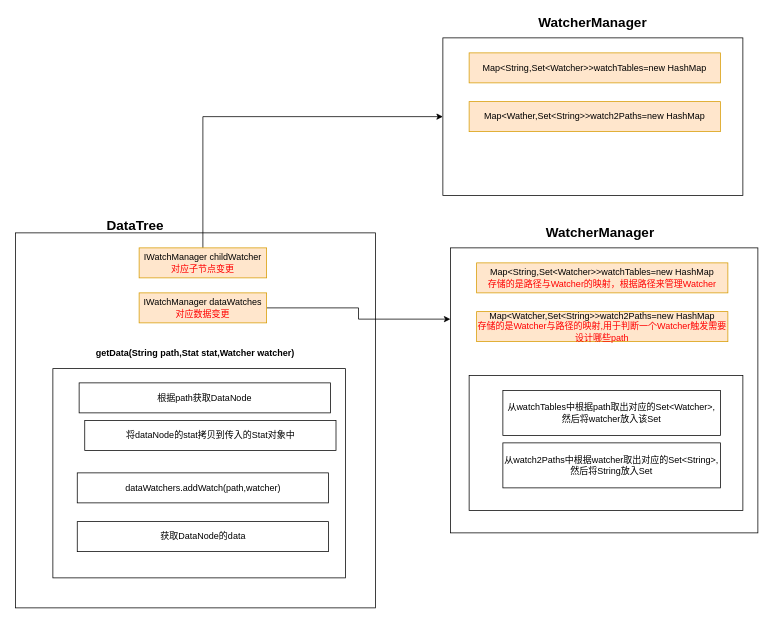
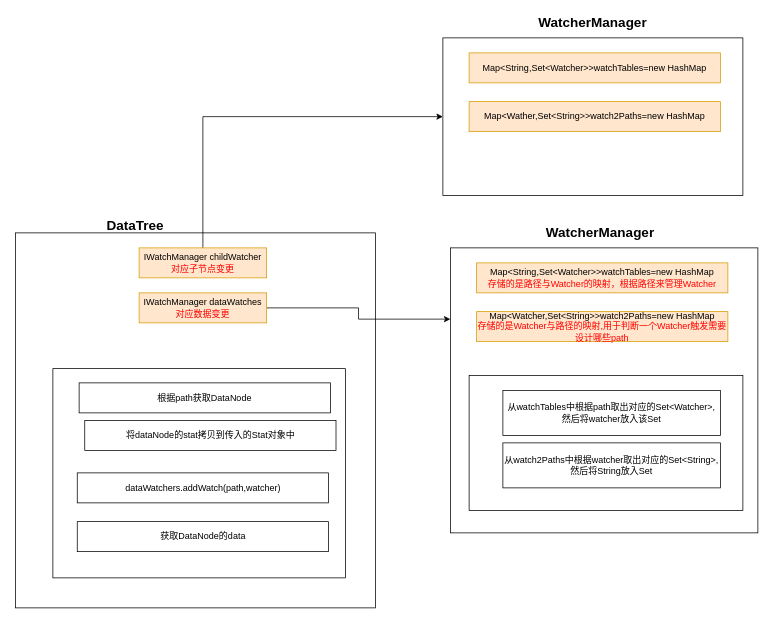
(195, 353) -> none
